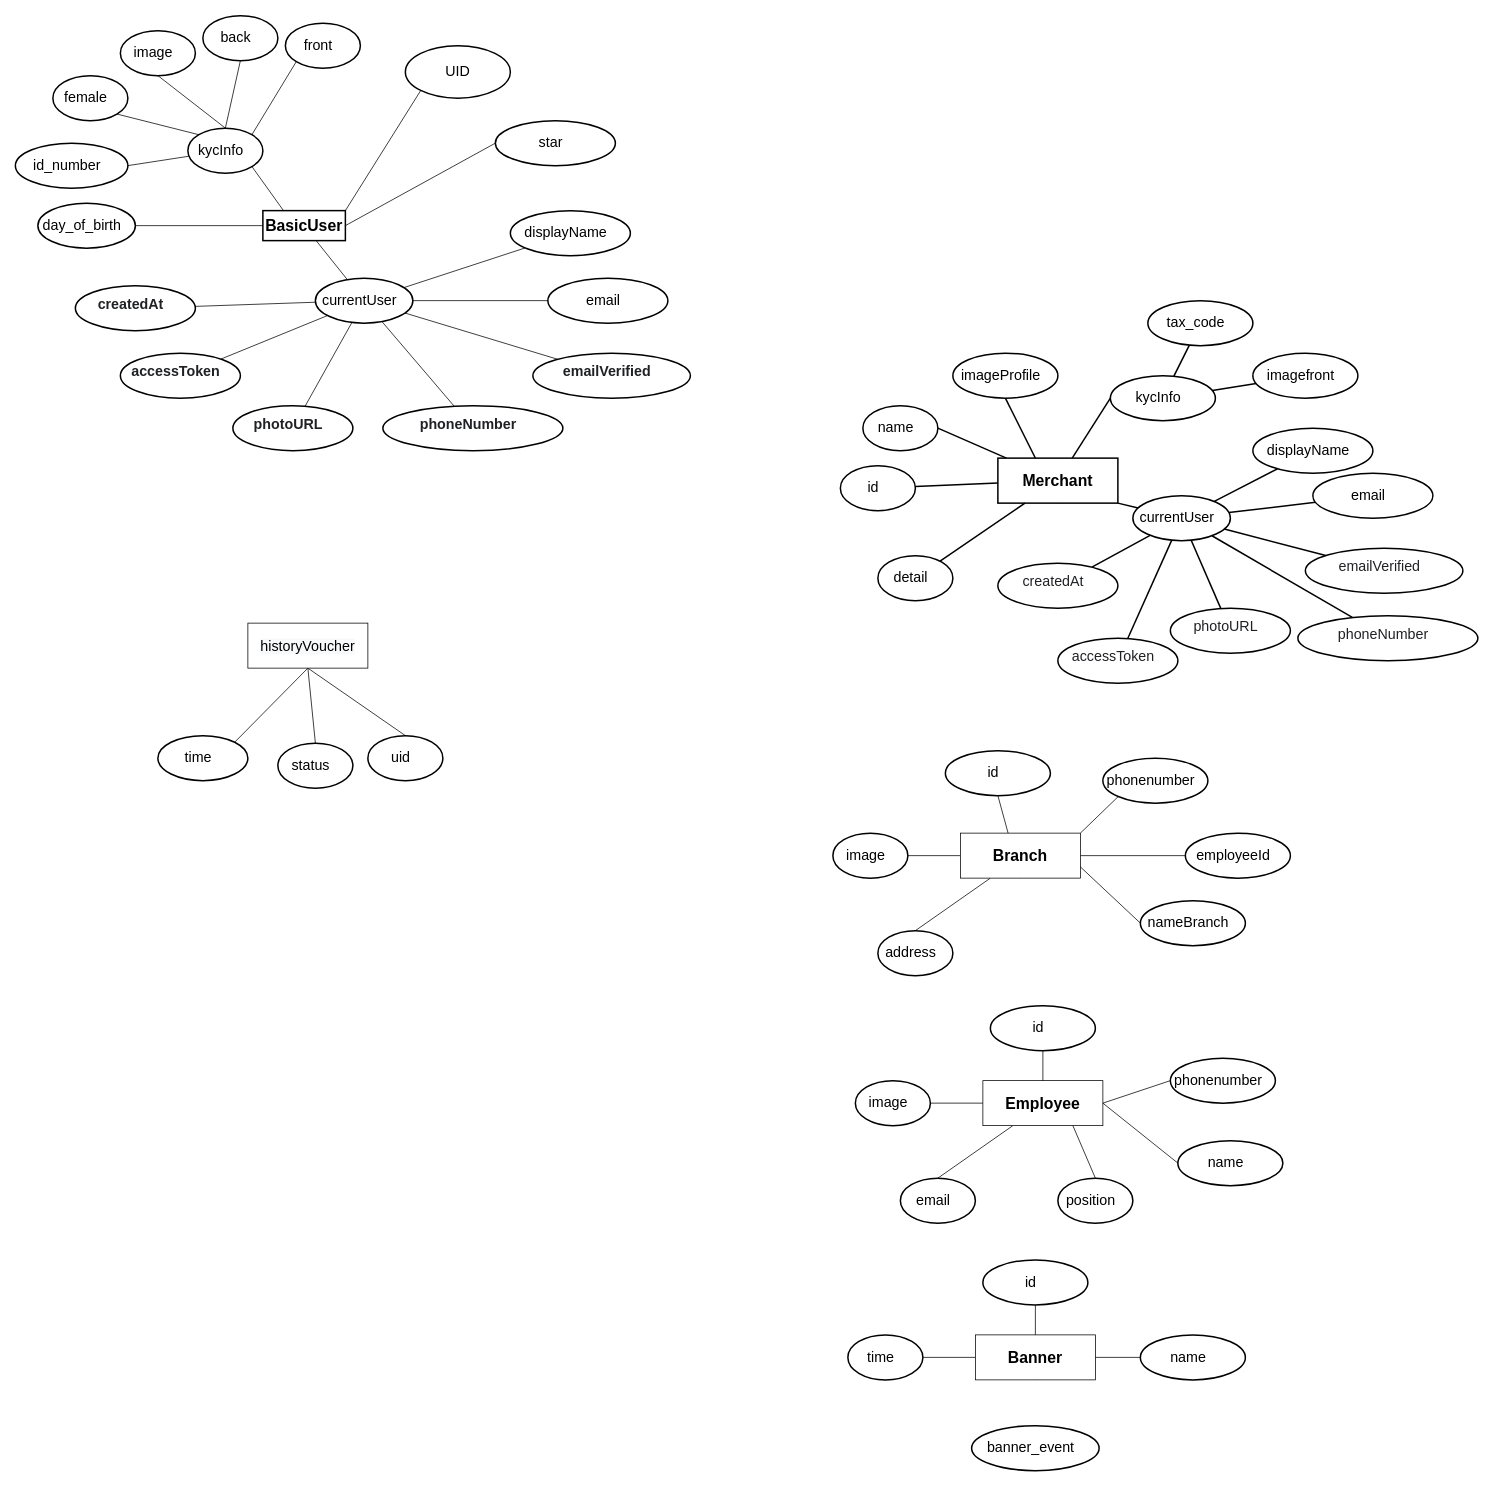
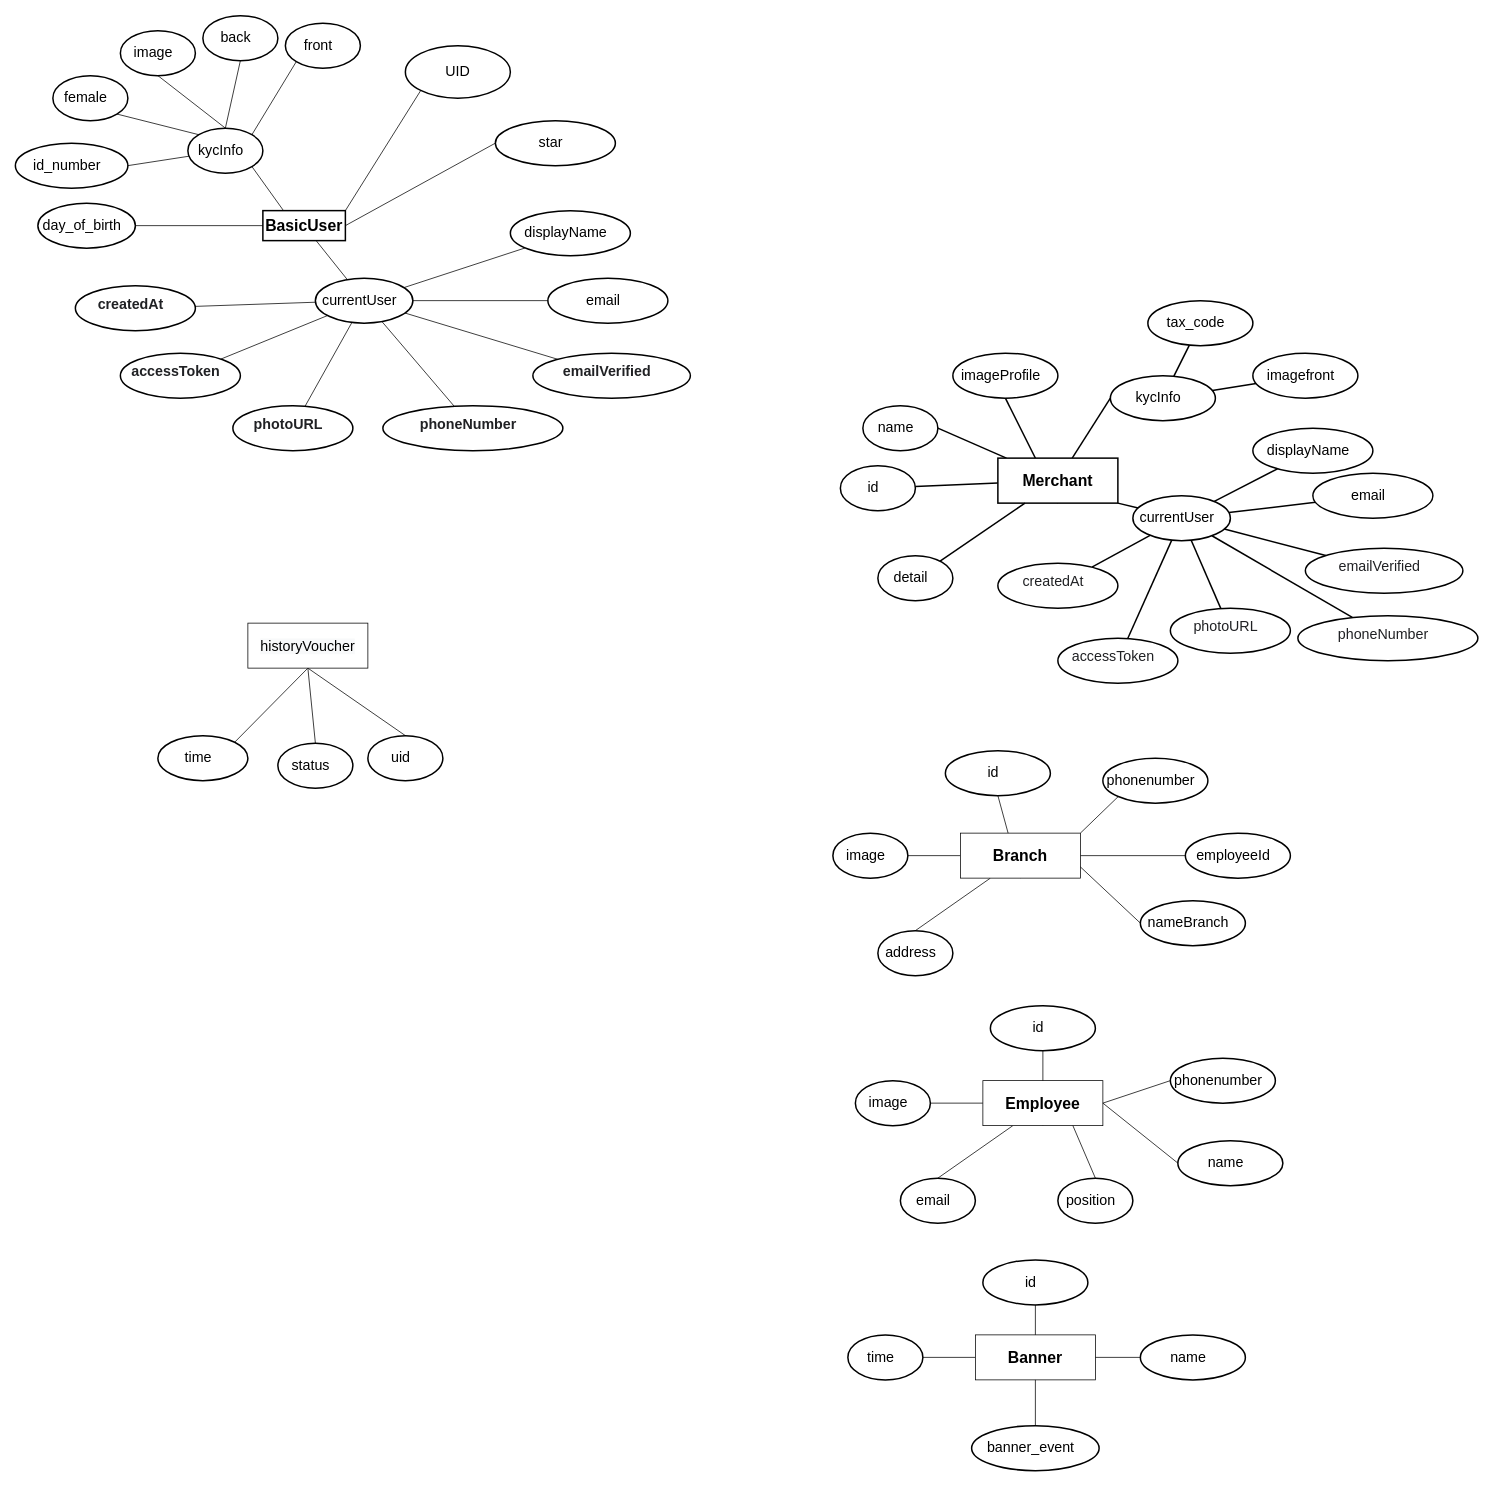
none -> (1035, 1402)
